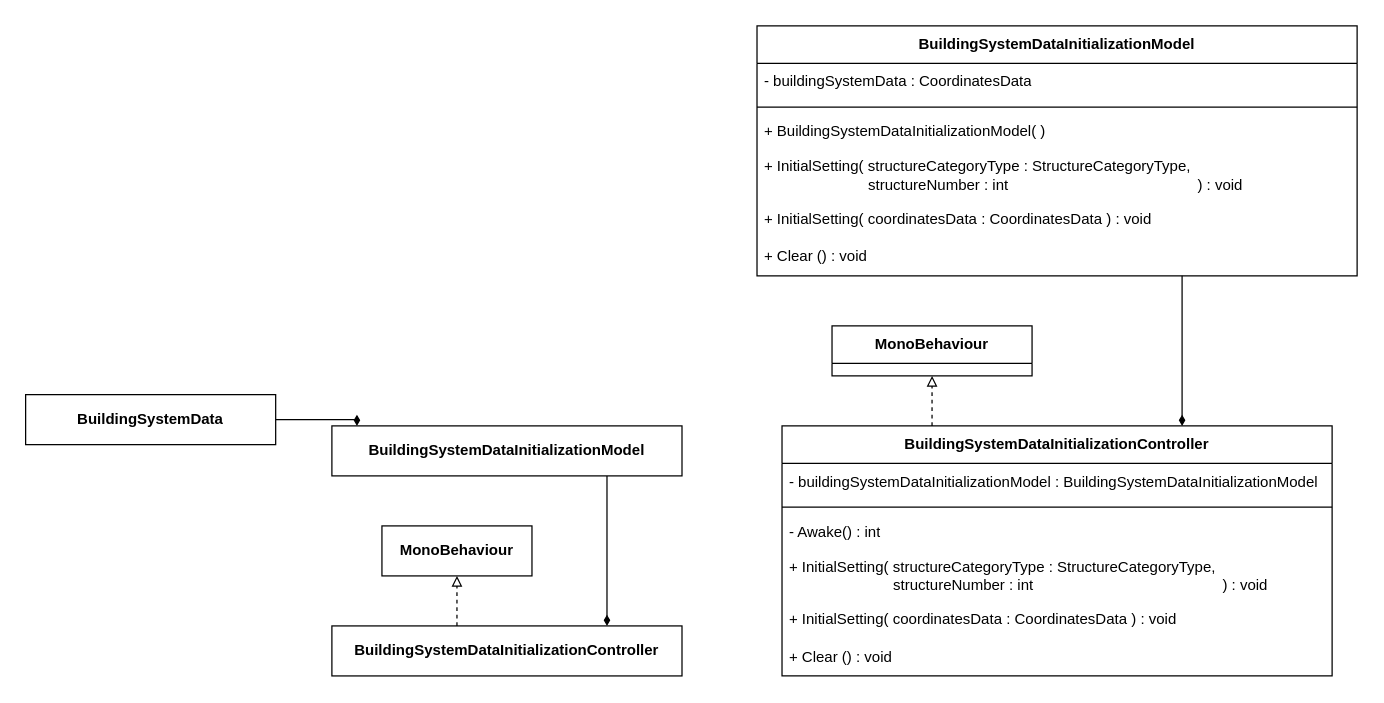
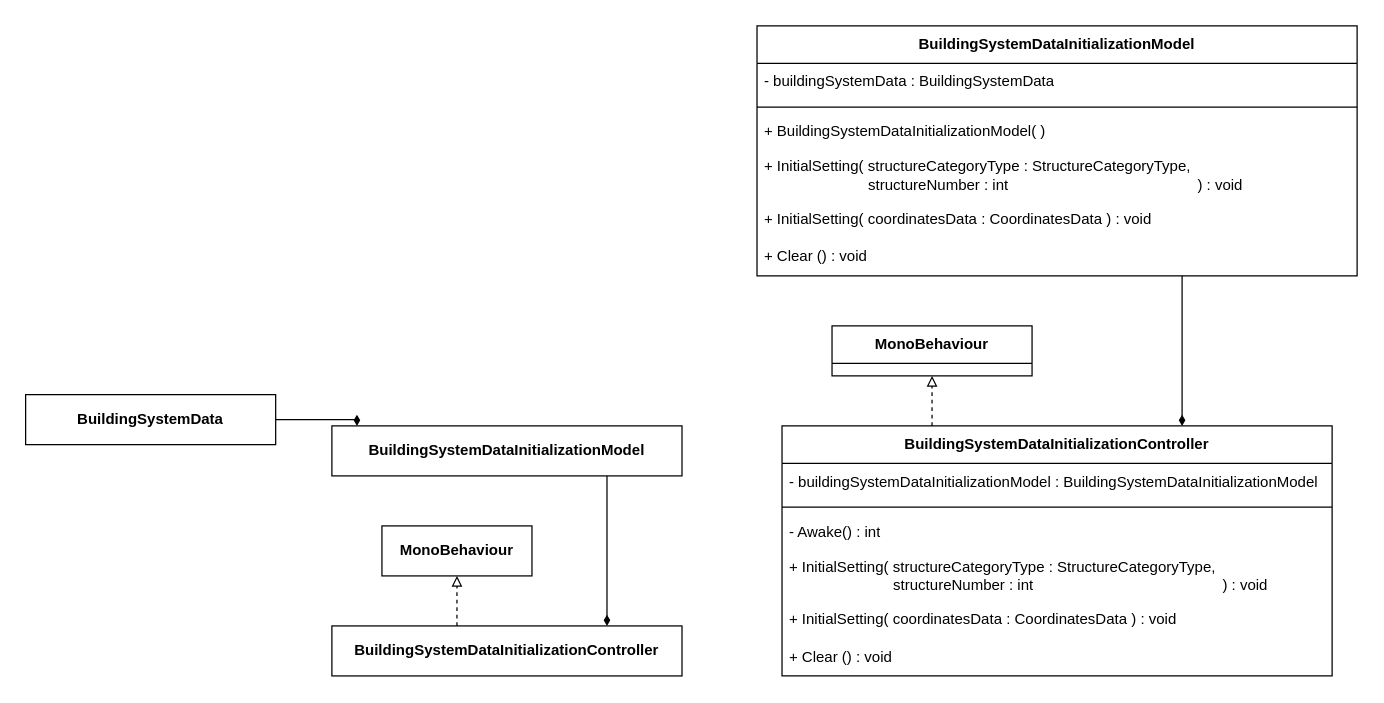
(908, 82) -> (917, 82)
